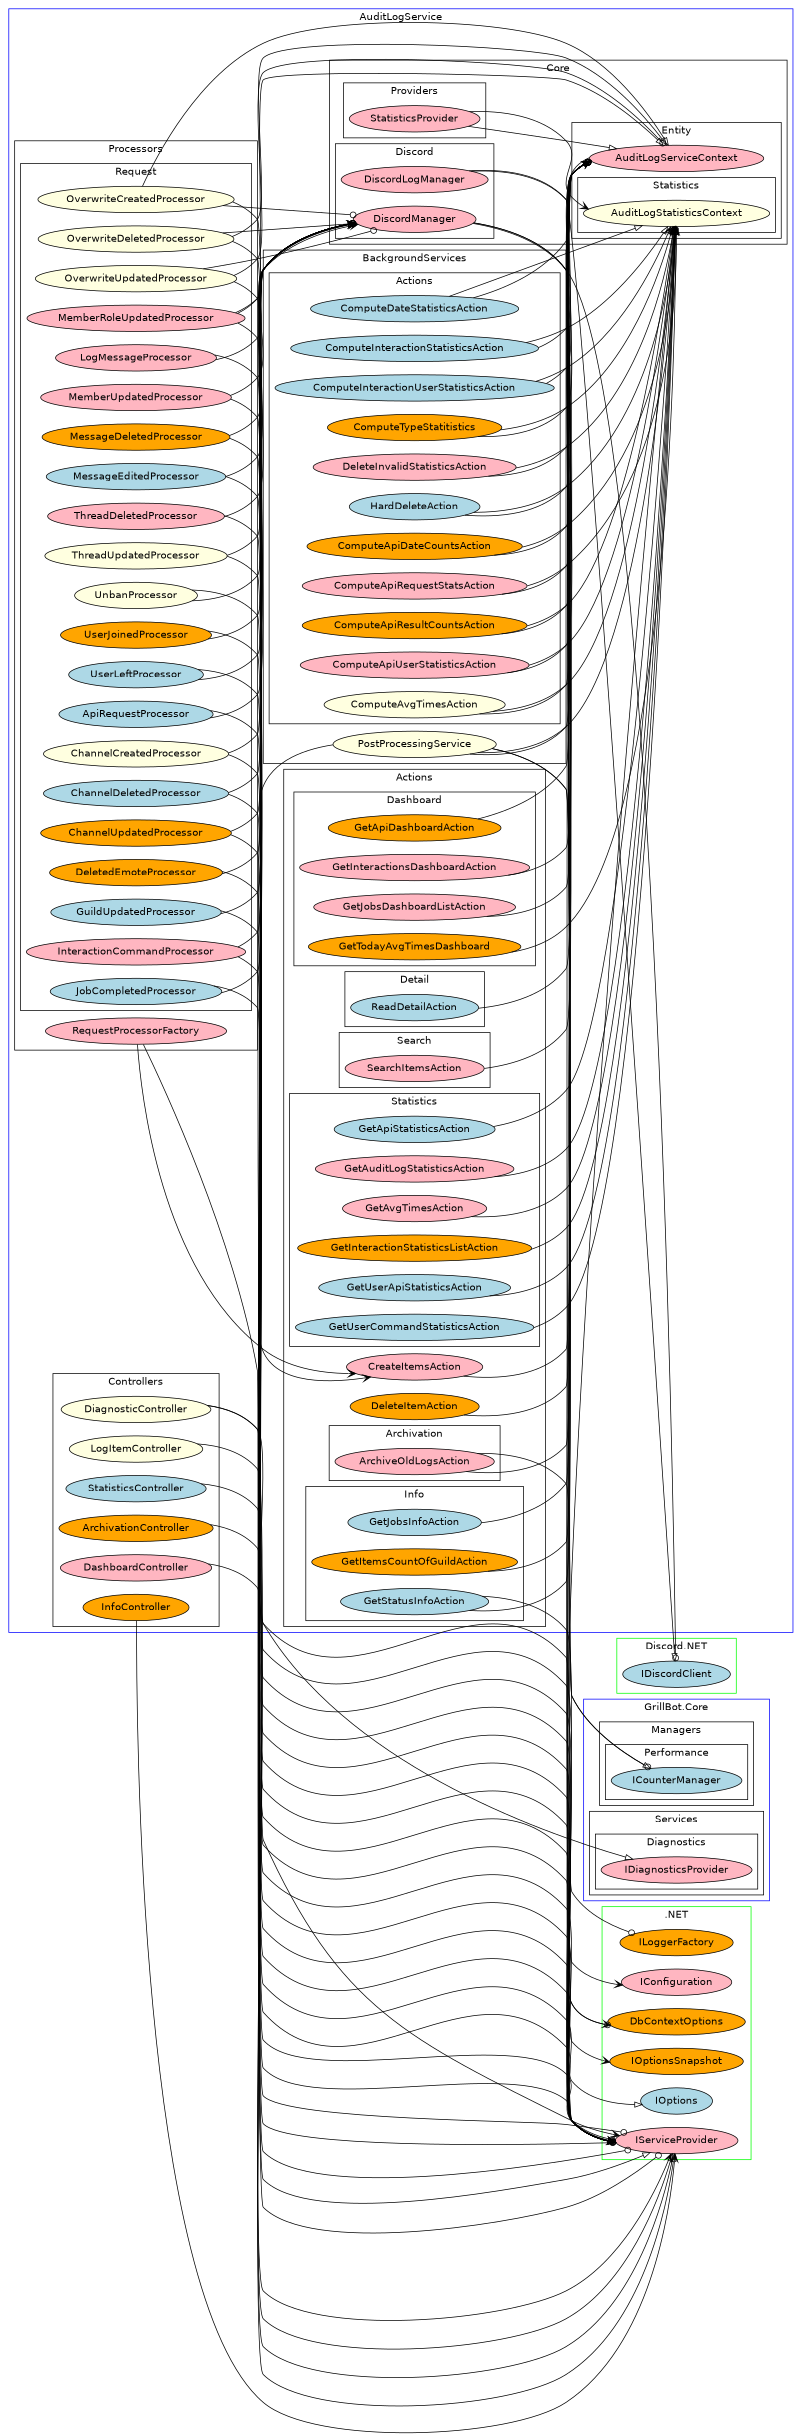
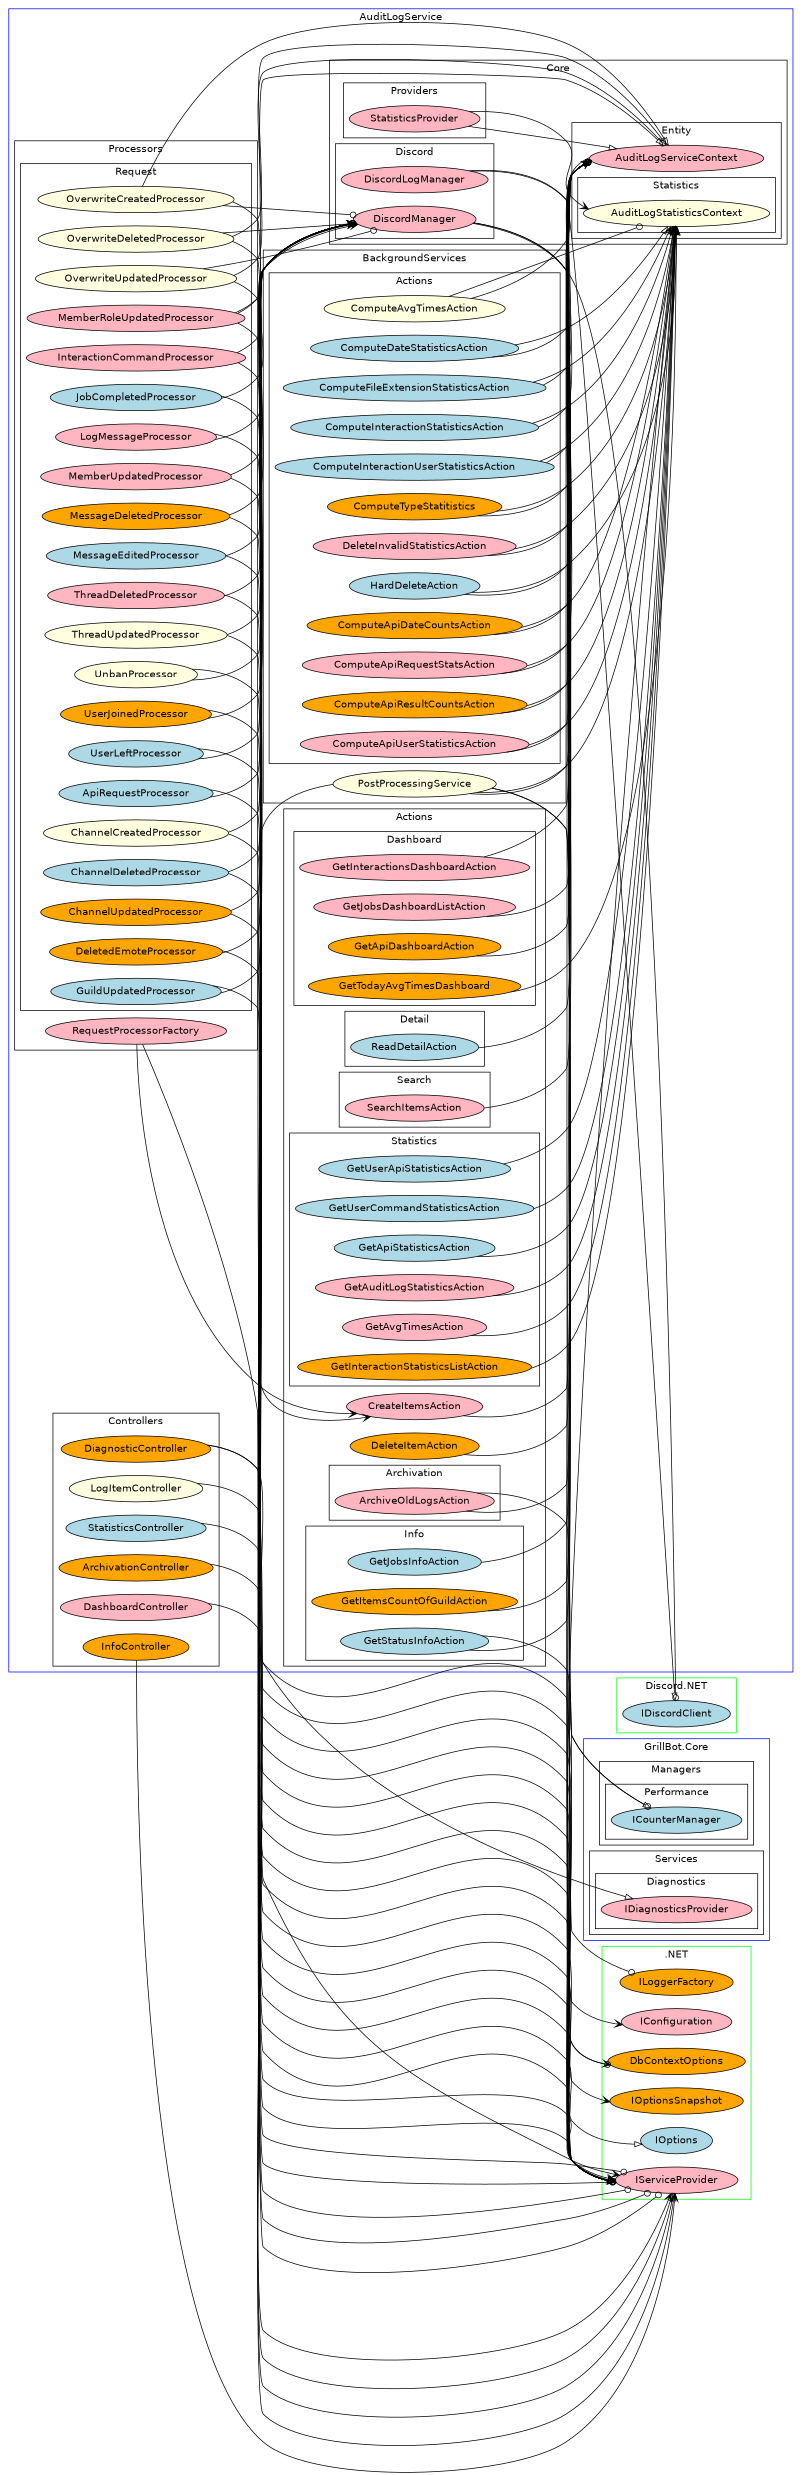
none -> (415, 388)
(136, 1409) -> (136, 1449)
